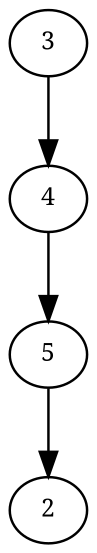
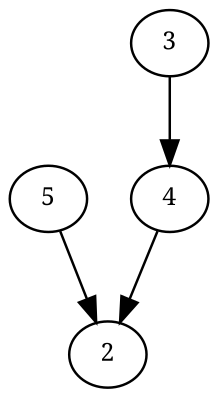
(48, 264) -> (144, 265)
